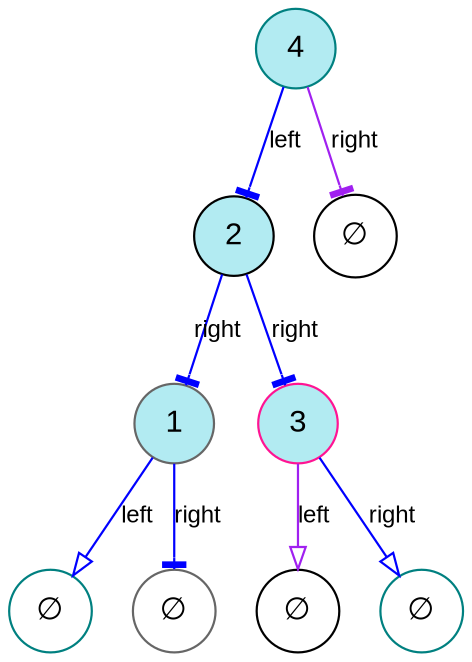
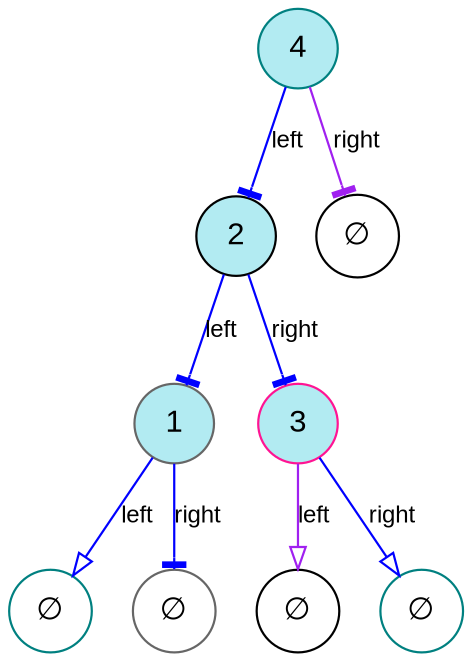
(218, 331) -> (222, 331)
